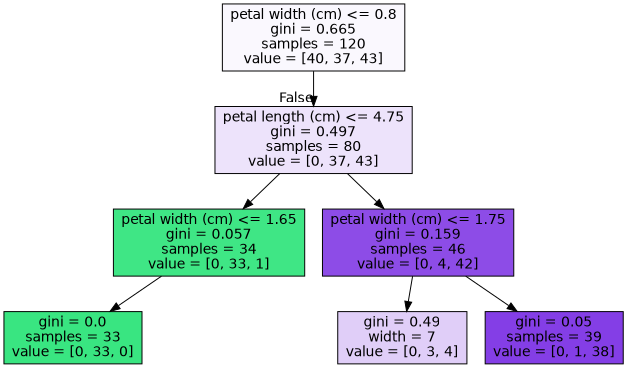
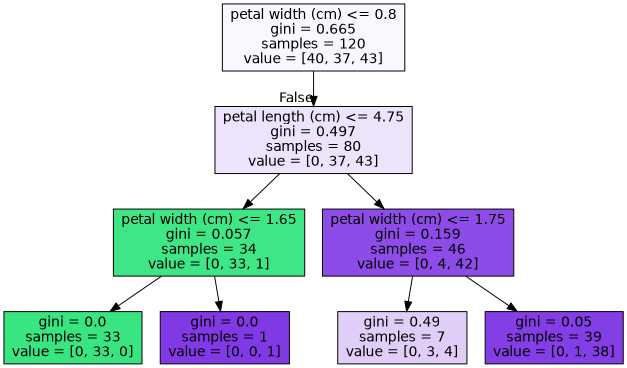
none -> (225, 338)
(402, 338) -> (402, 338)
